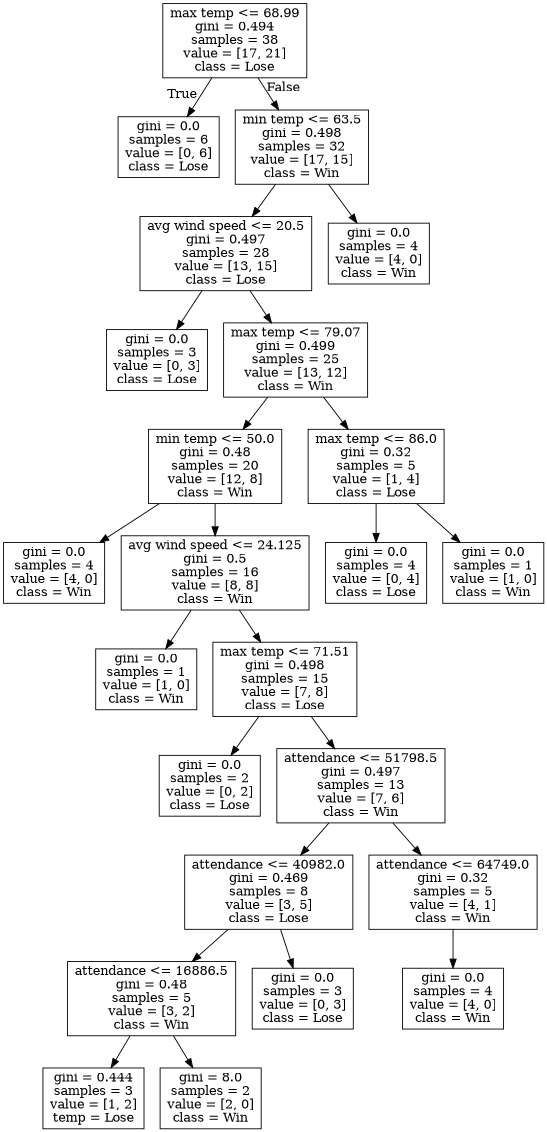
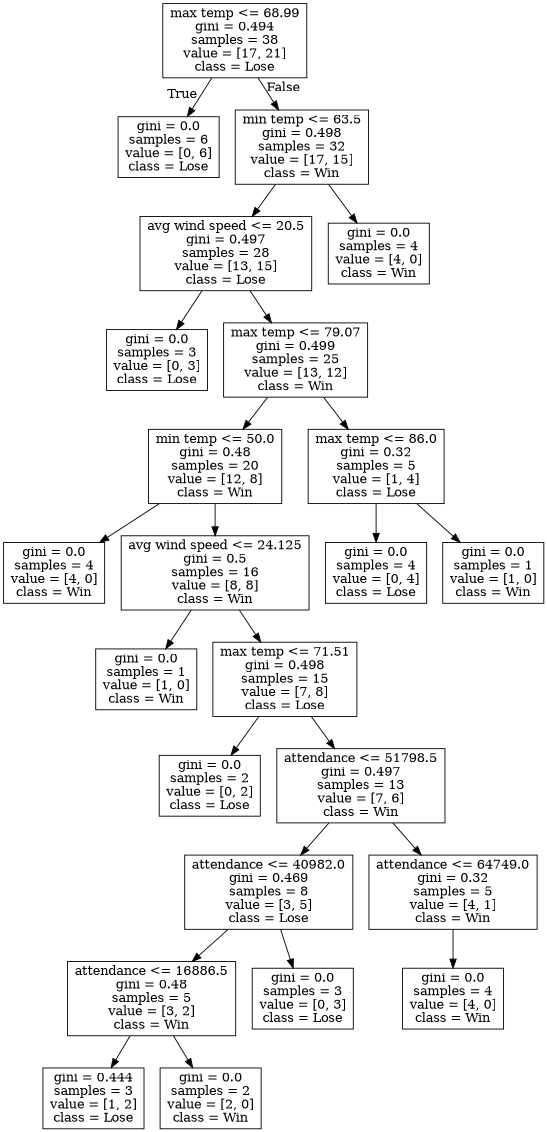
(93, 1098) -> (93, 1098)
(211, 1098) -> (211, 1098)
